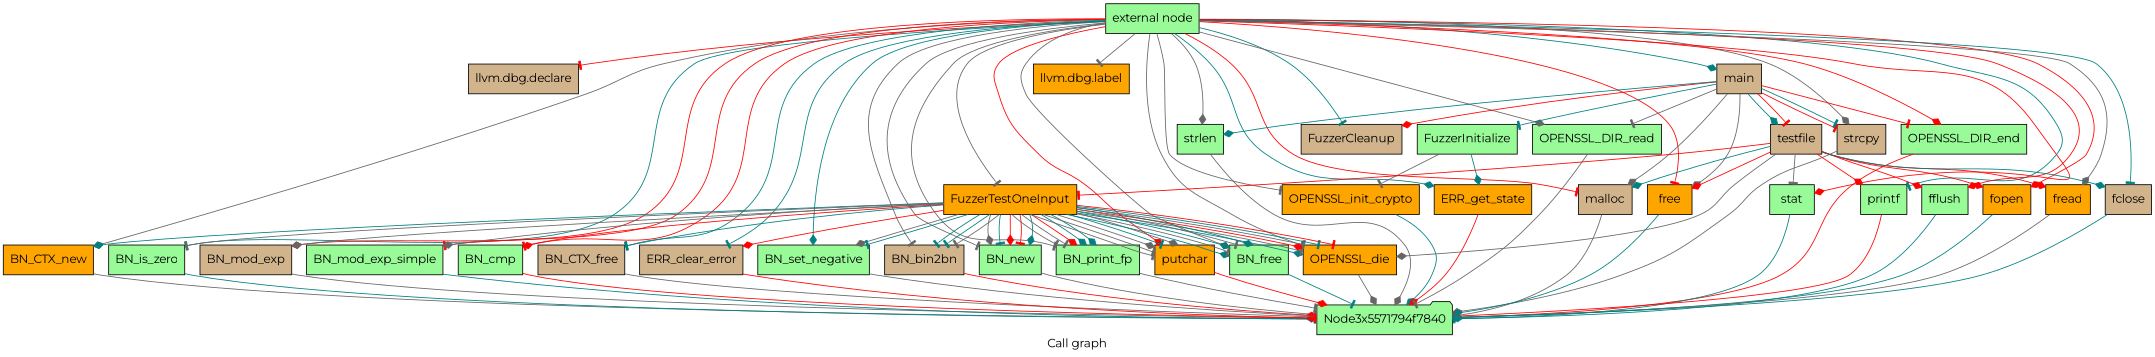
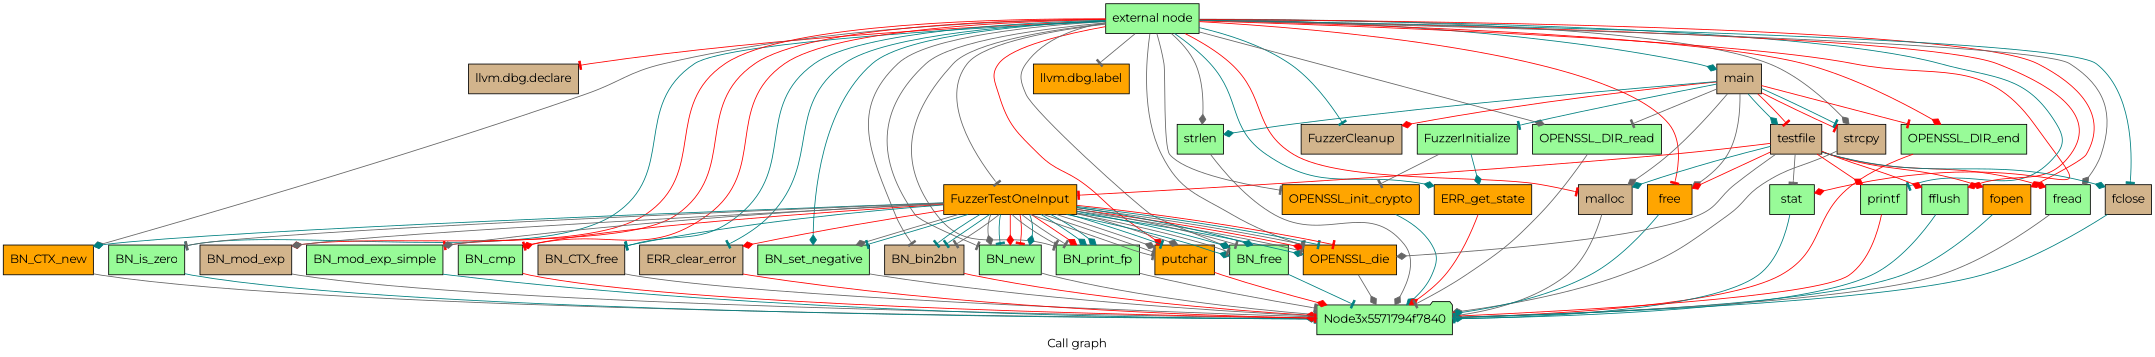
(2068, 200) -> (2068, 200)
